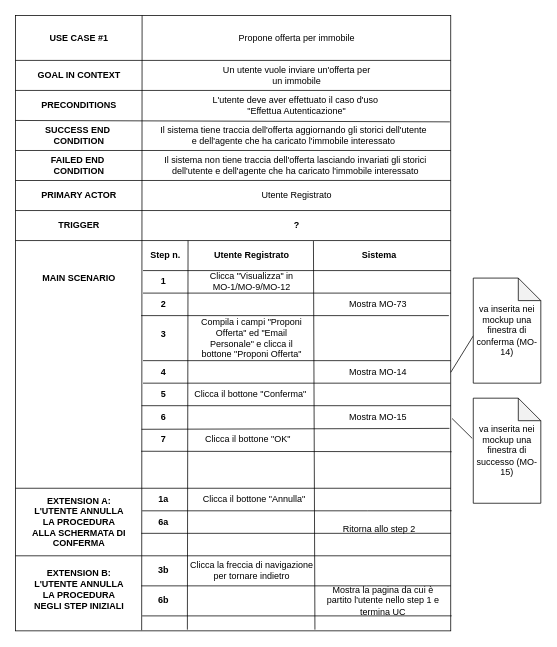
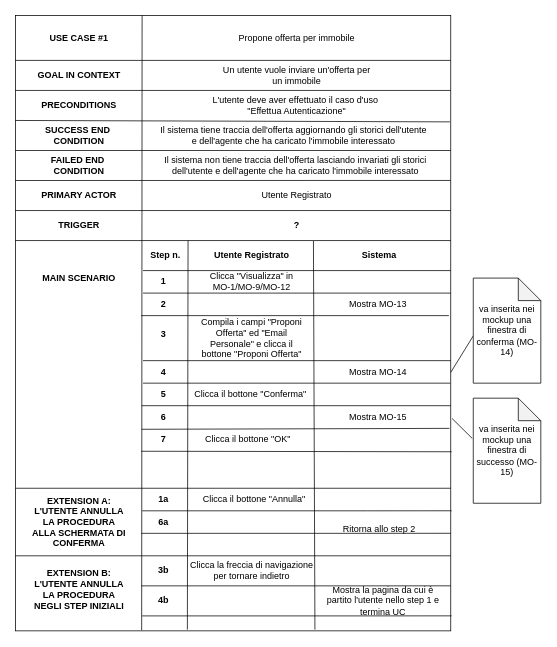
(379, 304) -> (379, 304)
(164, 600) -> (164, 600)
